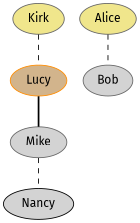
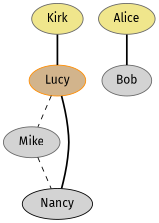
(39, 50) -> (57, 50)
(108, 50) -> (127, 50)
(39, 111) -> (45, 111)
none -> (69, 142)
